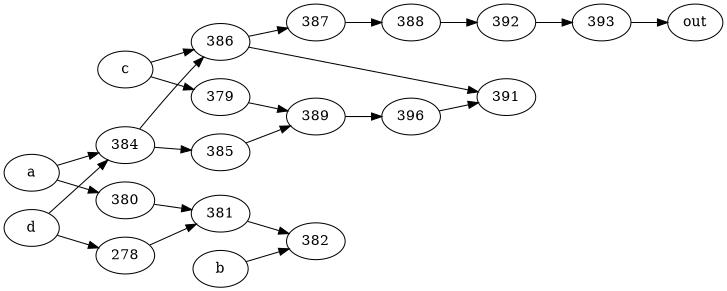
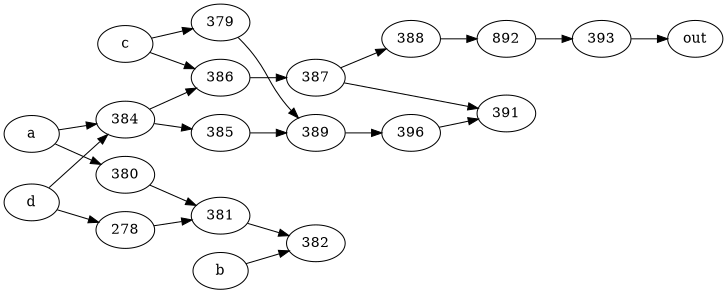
(506, 22) -> (506, 39)
(358, 69) -> (406, 95)
